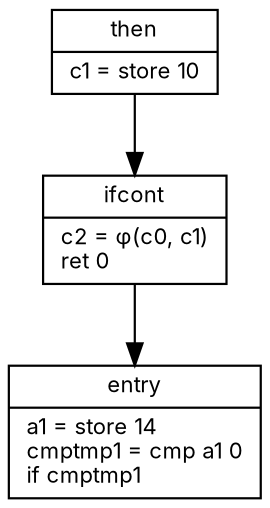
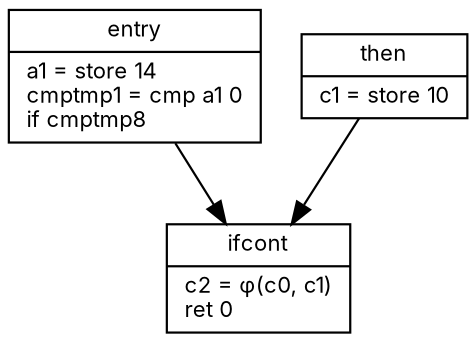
(135, 314) -> (195, 174)
(84, 476) -> (87, 120)
